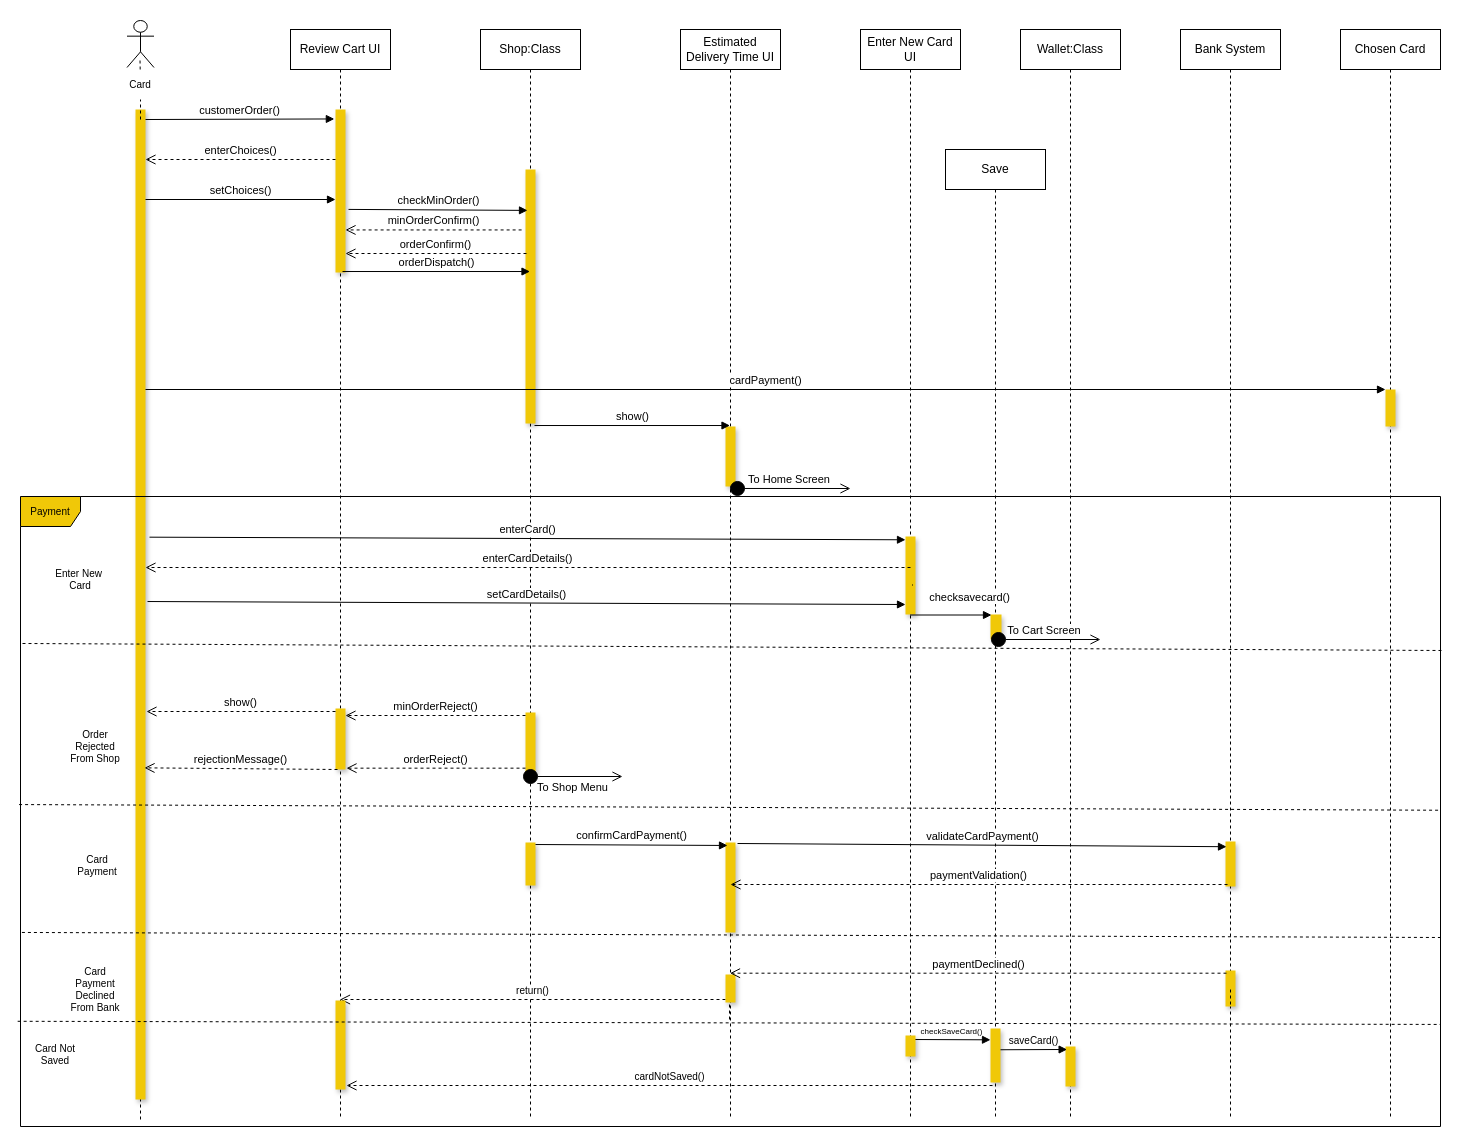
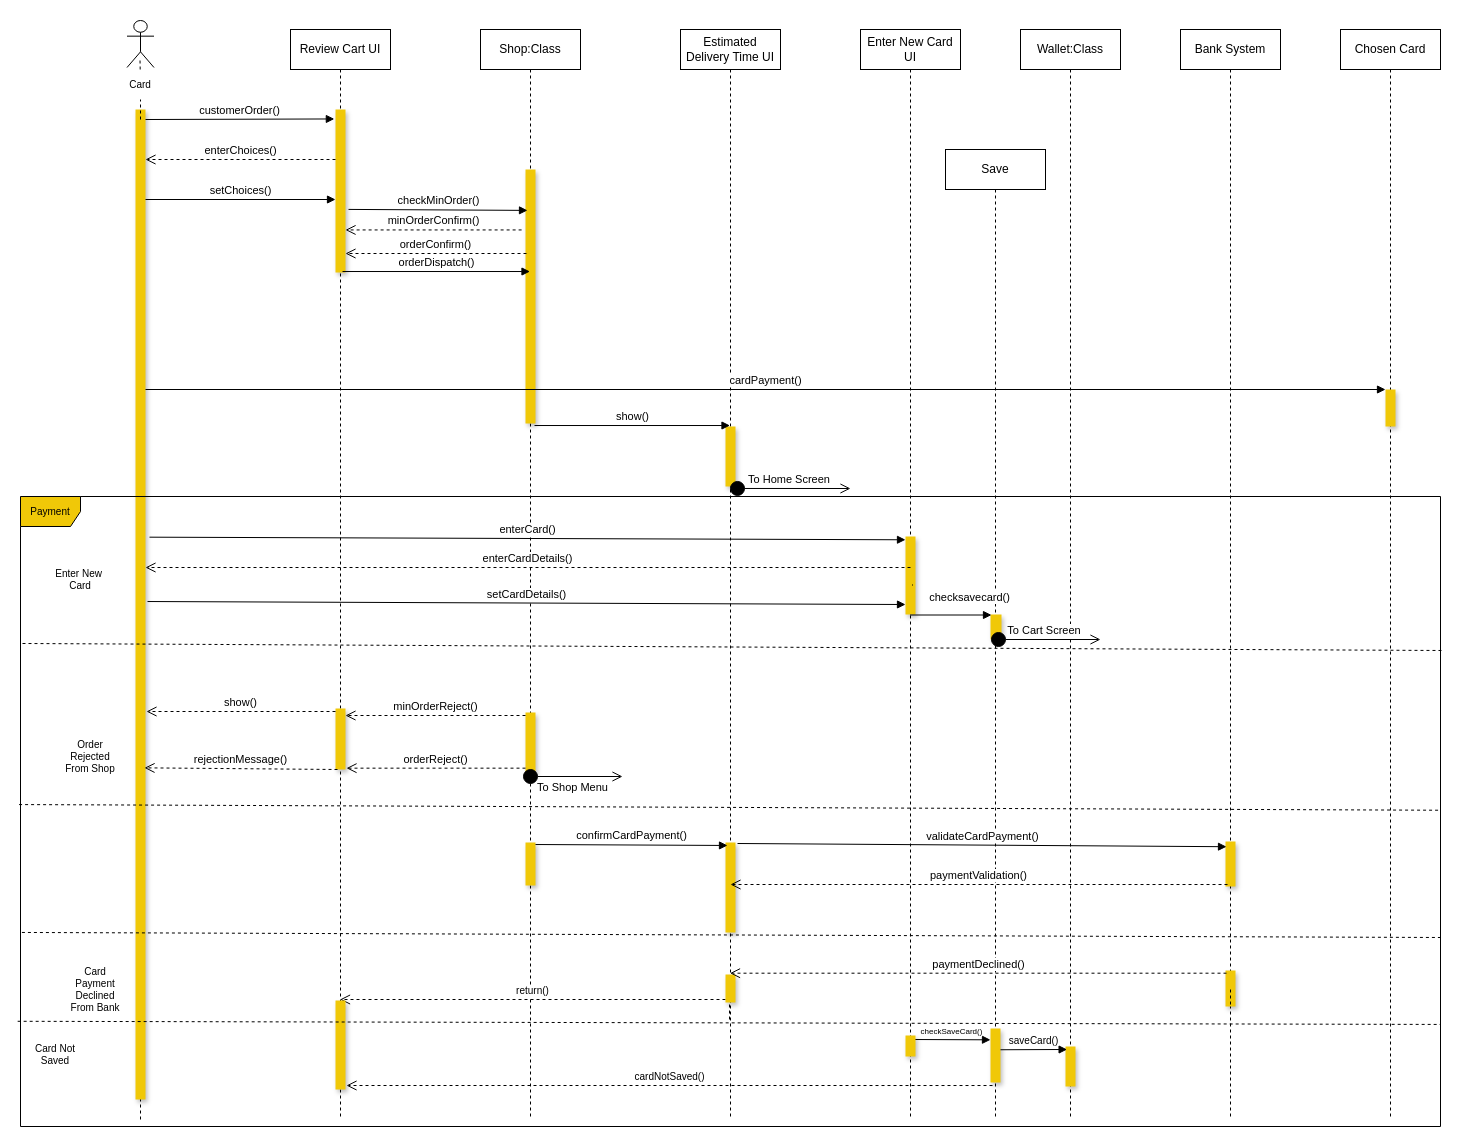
(96, 747) -> (91, 757)
(97, 866) -> none
